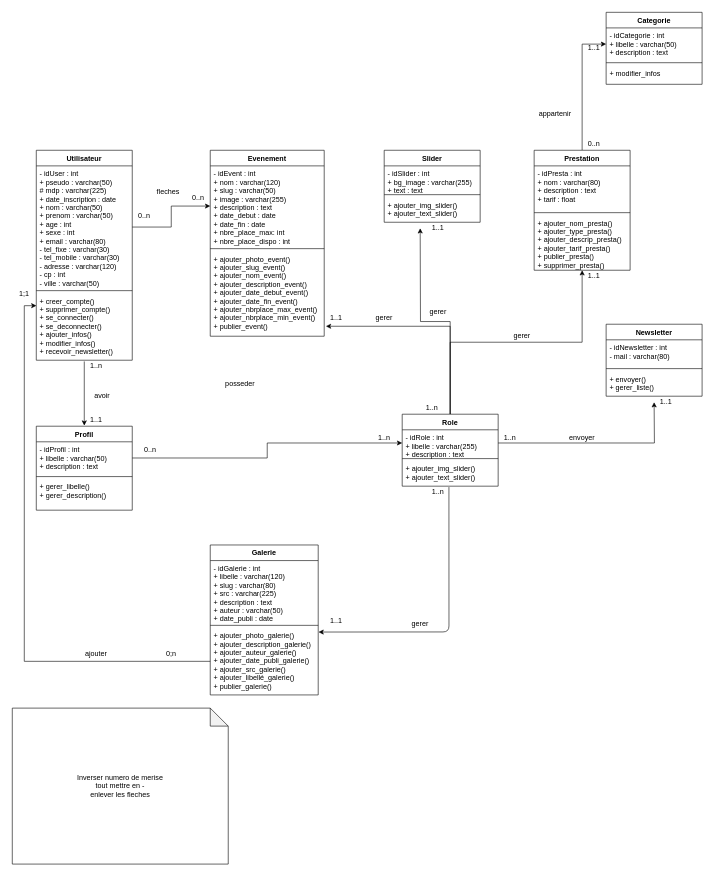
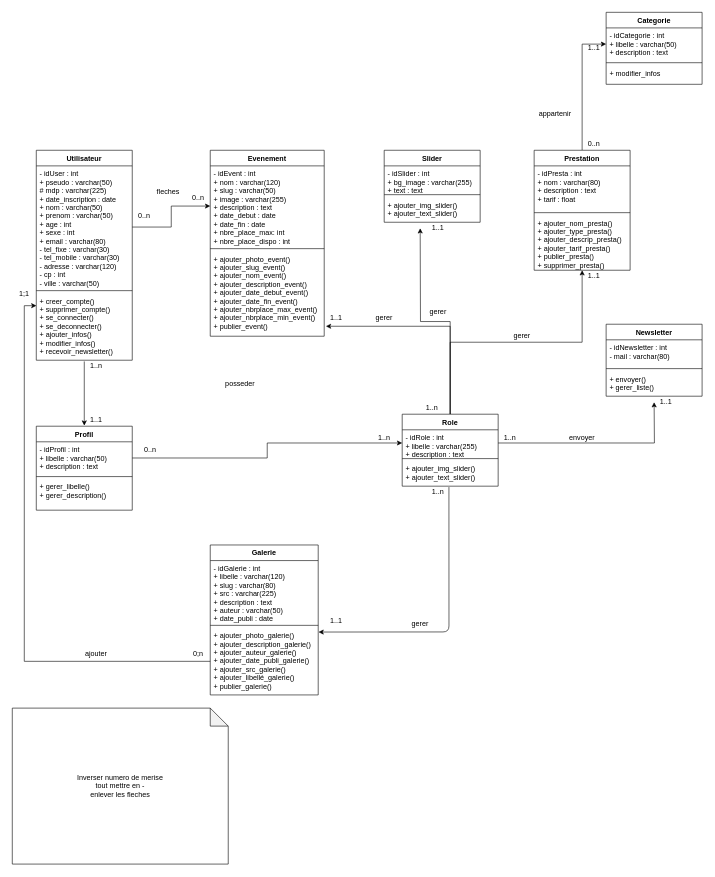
(102, 396) -> none
(171, 654) -> (198, 654)
